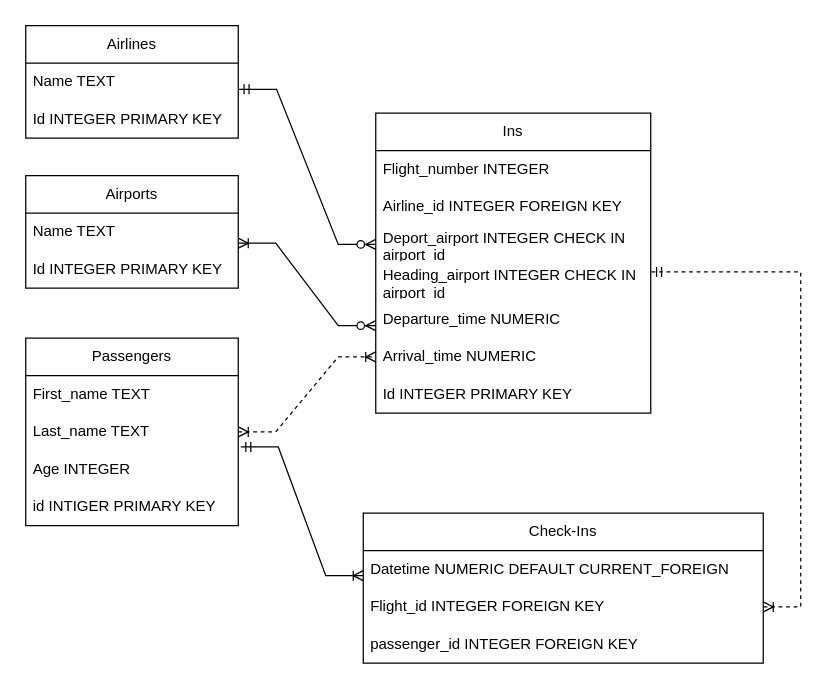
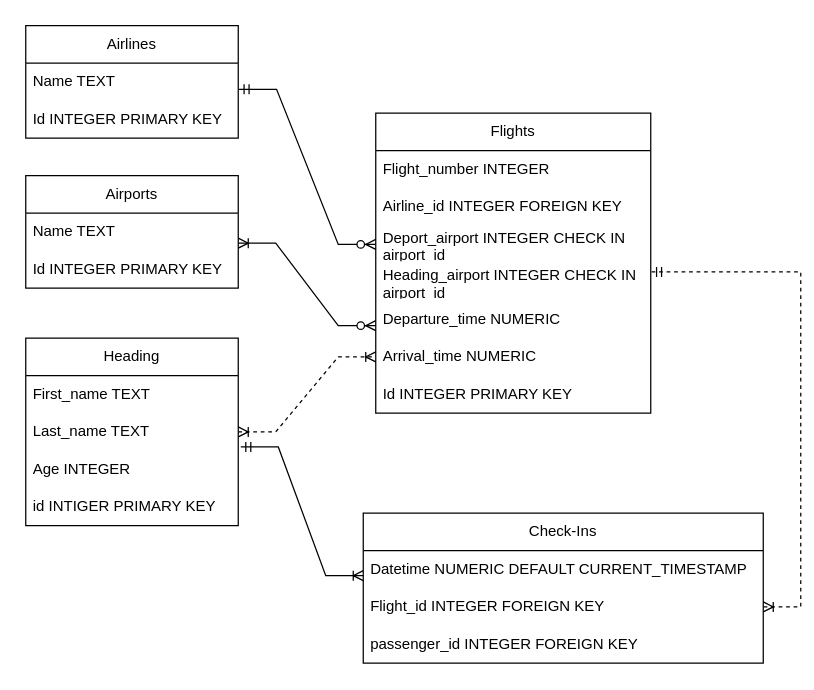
(513, 132) -> (513, 132)
(132, 357) -> (132, 357)
(531, 569) -> (539, 569)
